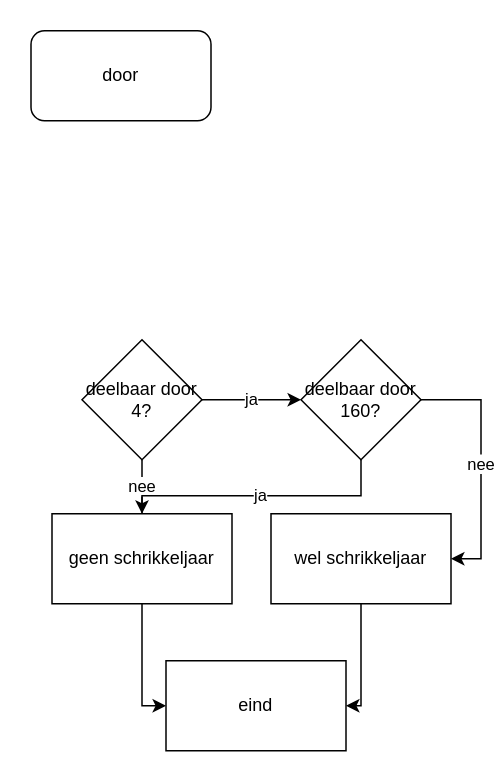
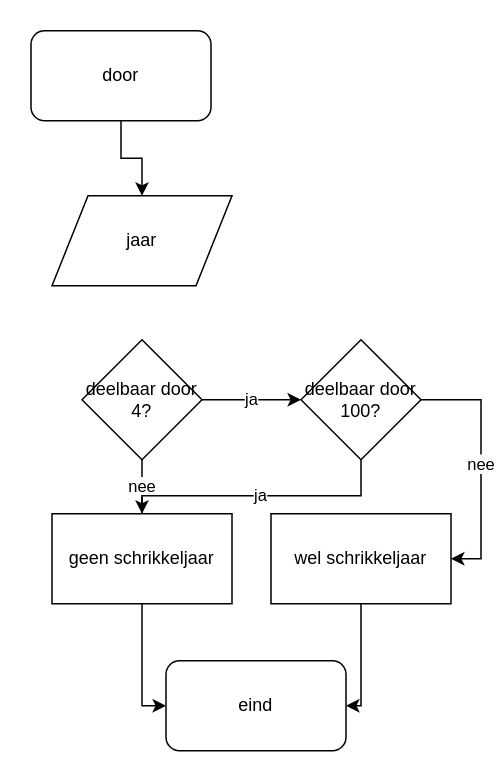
none -> (126, 158)
none -> (142, 241)
(361, 400) -> (361, 400)
(256, 706) -> (256, 706)
